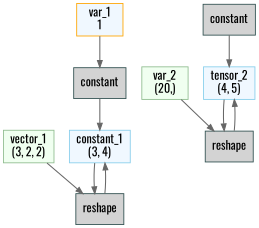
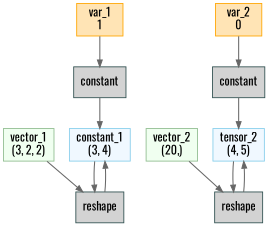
(100, 20) -> (100, 20)
none -> (239, 20)
(165, 83) -> (172, 145)
